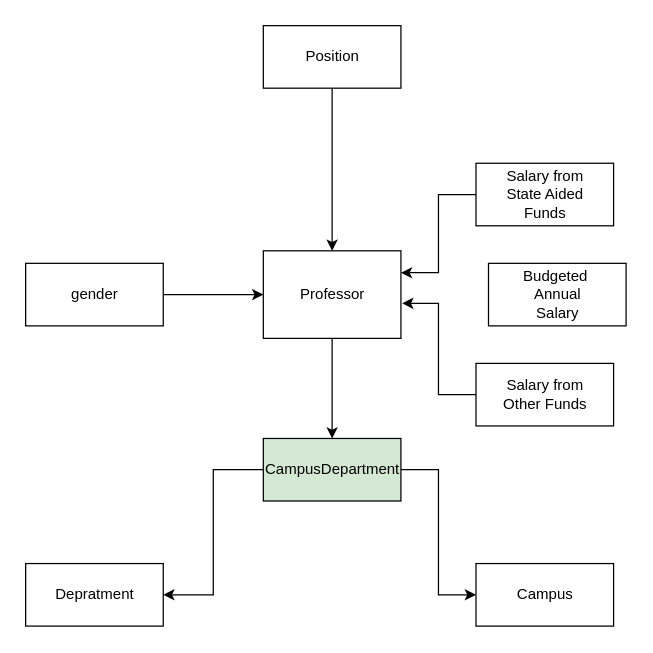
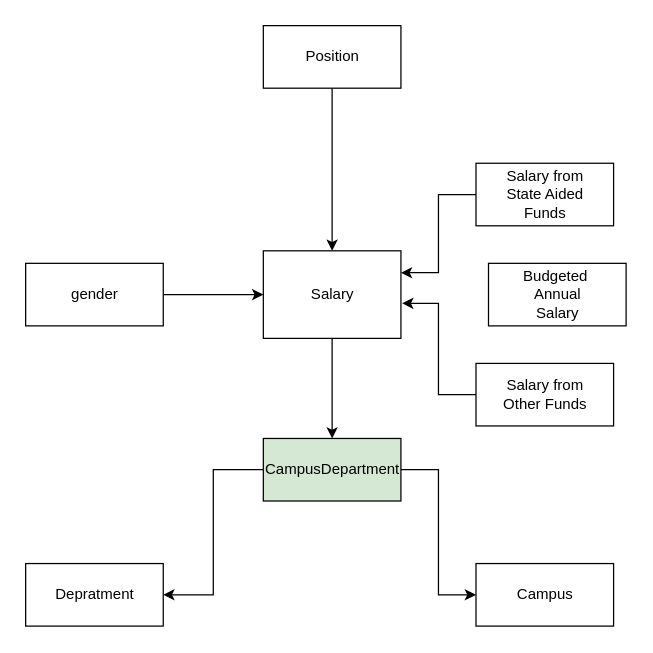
(333, 294) -> (333, 294)
